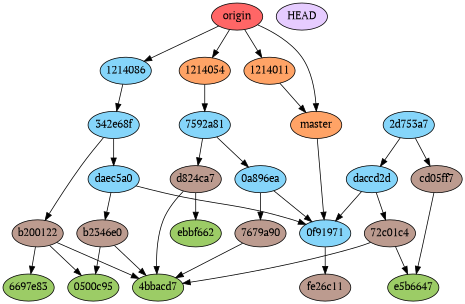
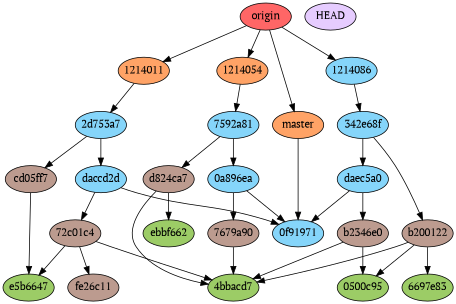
(290, 95) -> (125, 95)
(325, 261) -> (83, 257)
